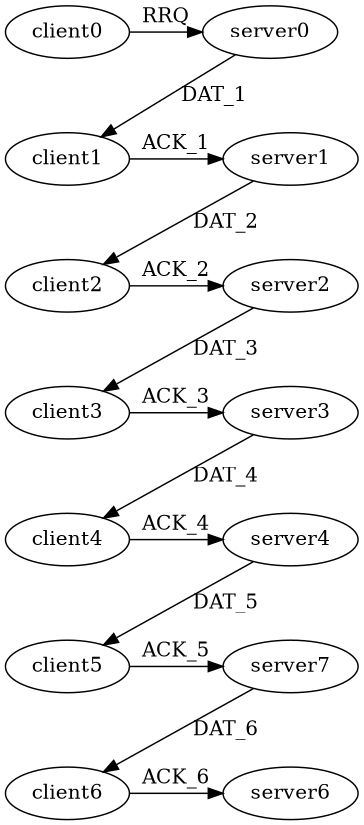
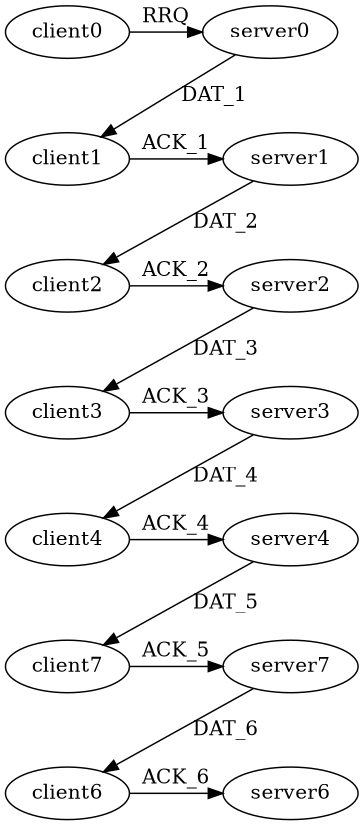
(67, 666) -> (67, 666)
